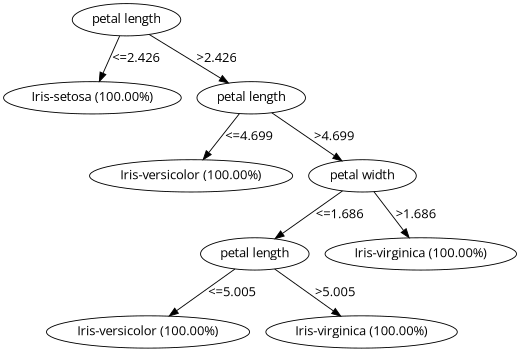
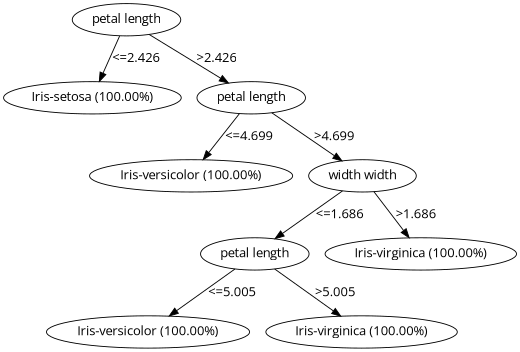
(362, 176) -> (362, 176)
